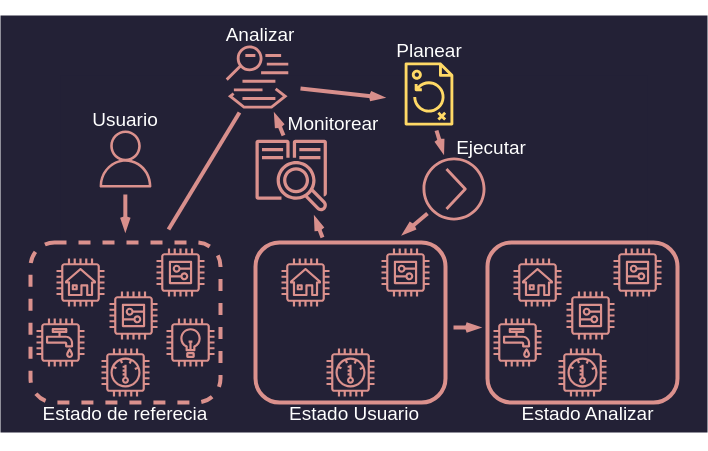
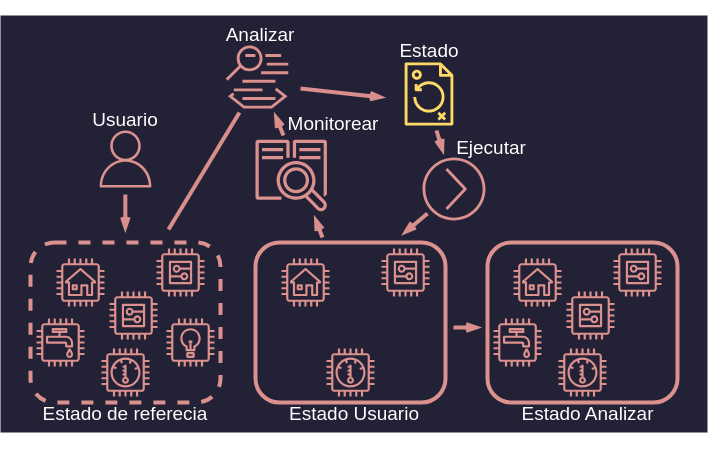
(430, 52) -> (430, 52)
